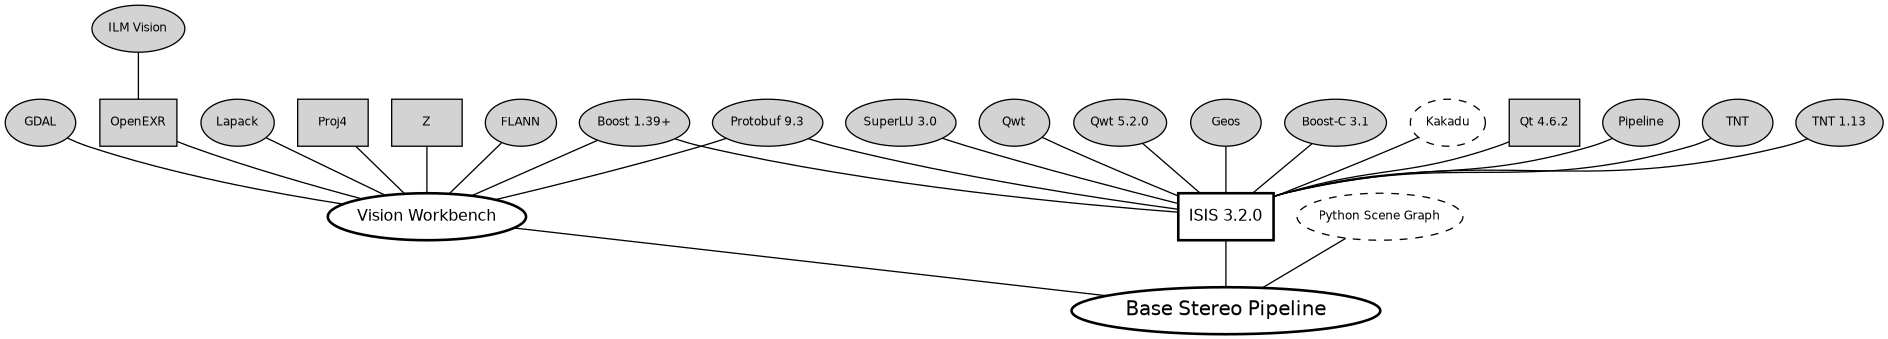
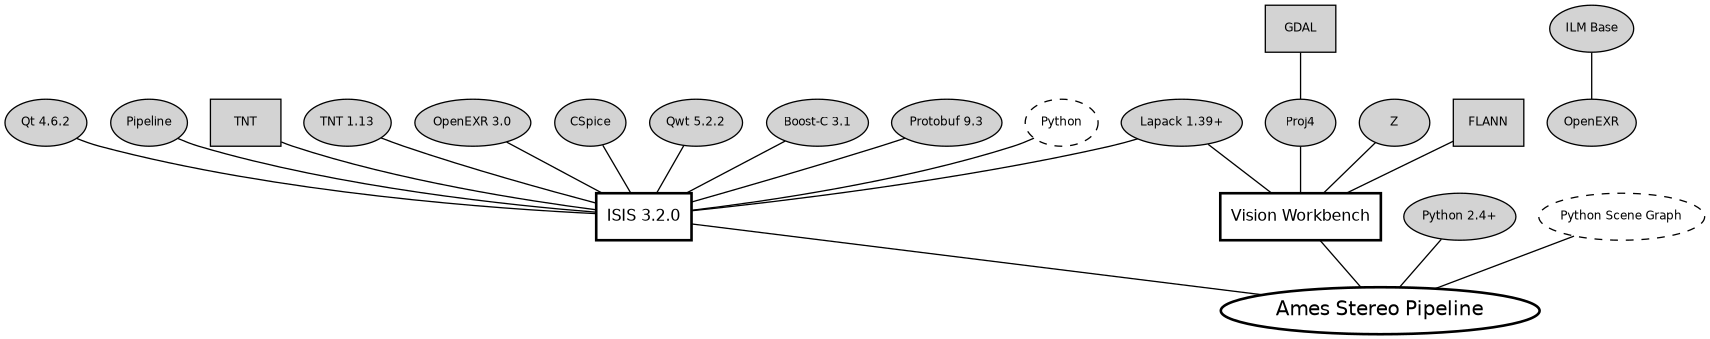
(138, 29) -> (1592, 29)
(40, 123) -> (1301, 29)
(138, 123) -> (1592, 123)
(238, 123) -> none
(333, 123) -> (1301, 123)
(427, 123) -> (1395, 123)
(521, 123) -> (1489, 123)
(634, 123) -> (1182, 123)
(901, 123) -> (473, 123)
(1014, 123) -> (590, 123)
(1120, 123) -> (696, 123)
(1226, 123) -> none
(1448, 123) -> (1062, 123)
(1544, 123) -> (46, 123)
(1738, 123) -> (246, 123)
(611, 171) -> none
(269, 172) -> none
(204, 178) -> (1301, 76)
(427, 217) -> (1301, 217)
none -> (1460, 217)
(1226, 311) -> (1380, 311)
